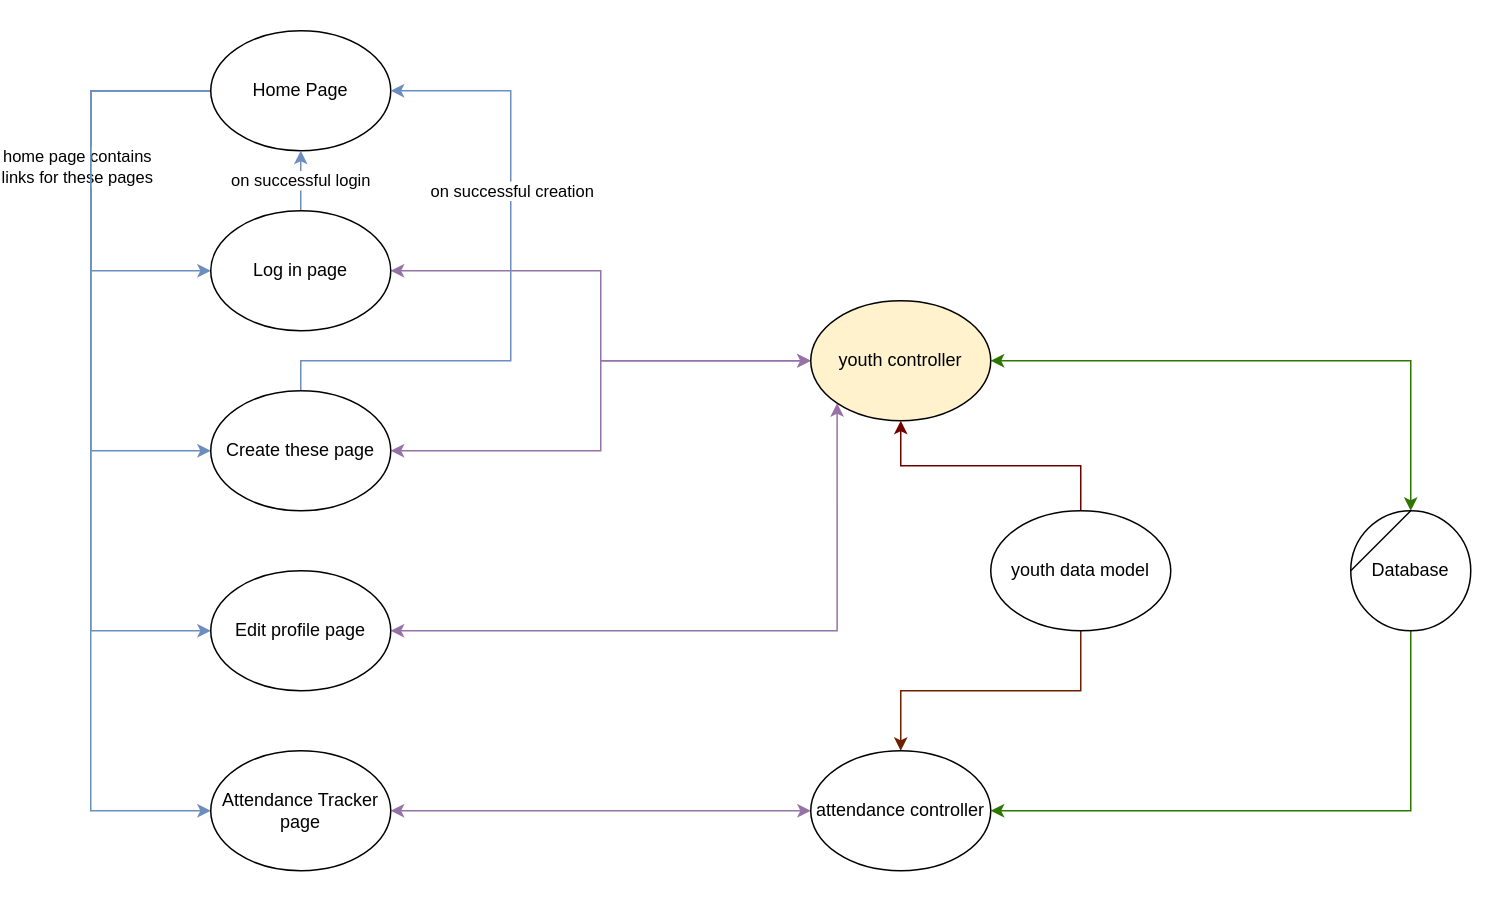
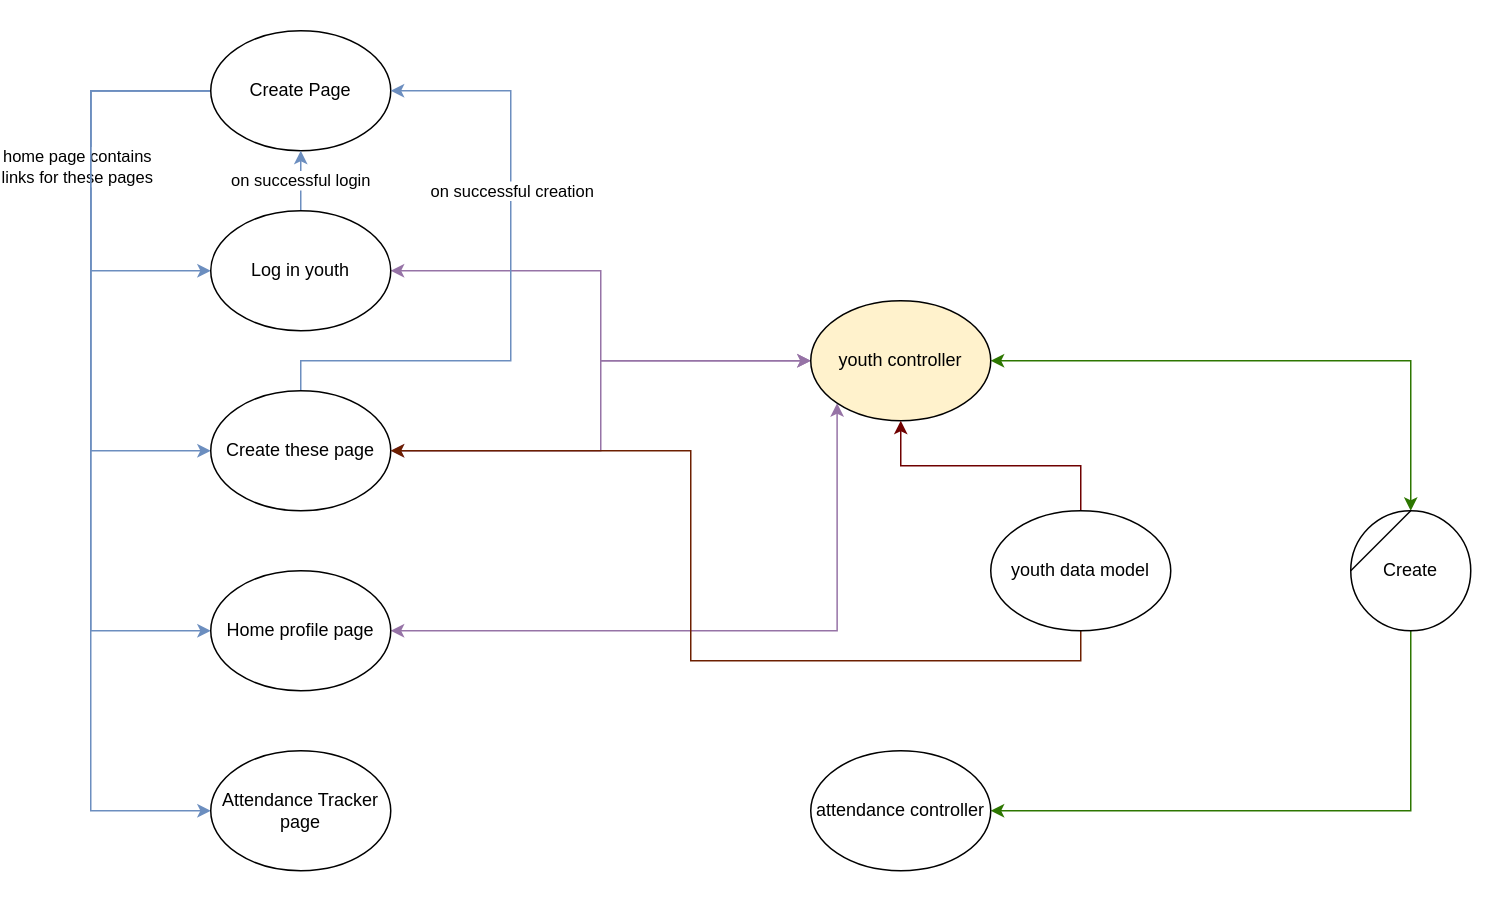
(301, 91) -> (301, 91)
(301, 271) -> (301, 271)
(1411, 571) -> (1411, 571)
(301, 631) -> (301, 631)
(983, 691) -> (738, 661)
(601, 811) -> none
